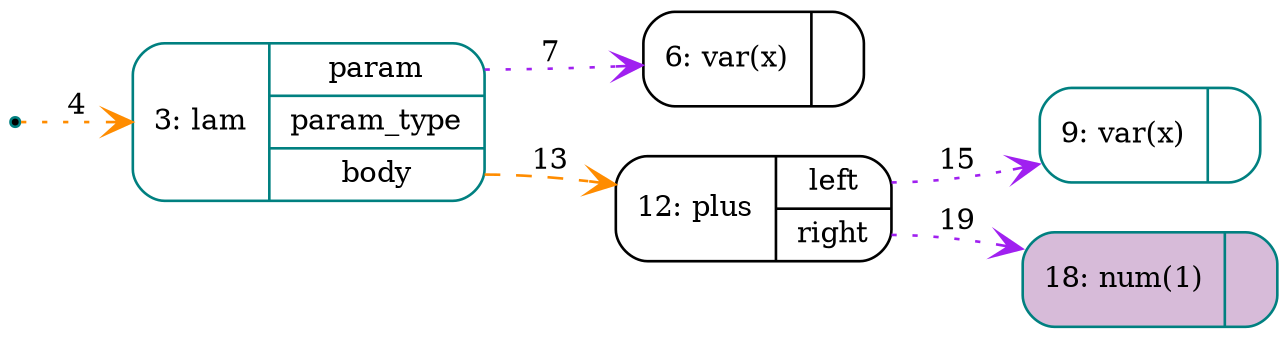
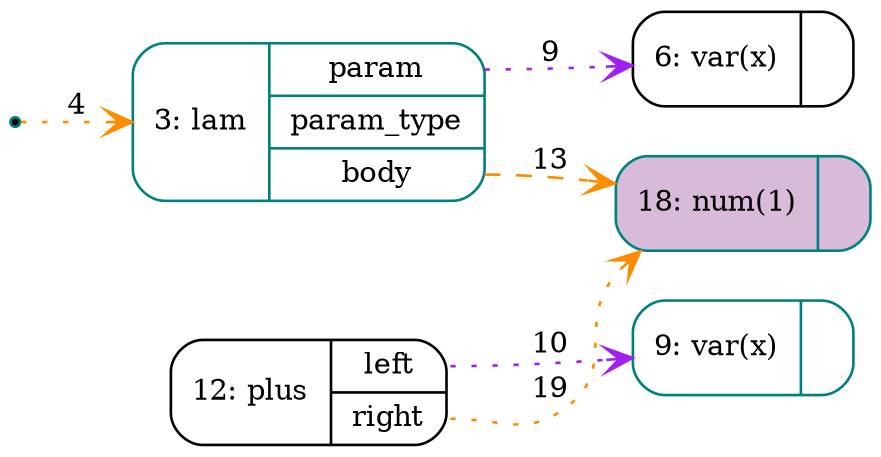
(550, 54) -> (550, 54)
(957, 161) -> (550, 345)
(537, 176) -> (536, 176)
(943, 238) -> (578, 396)
